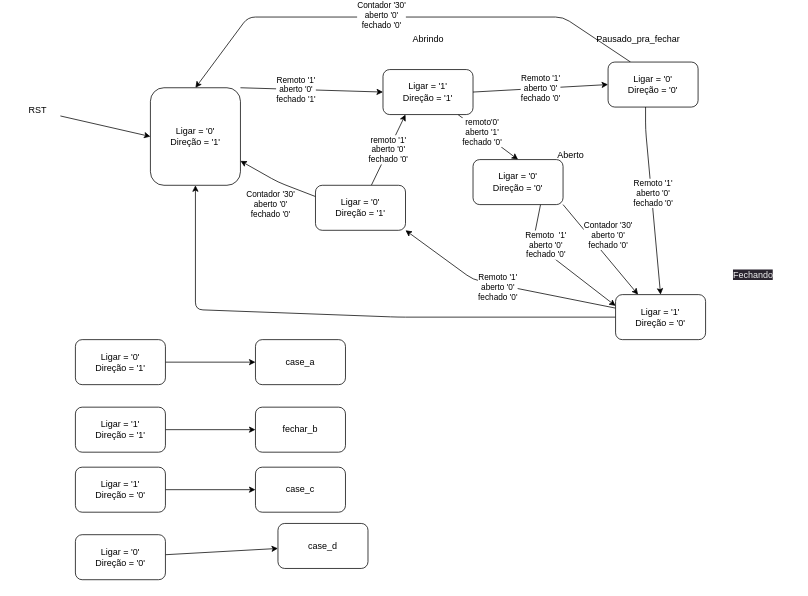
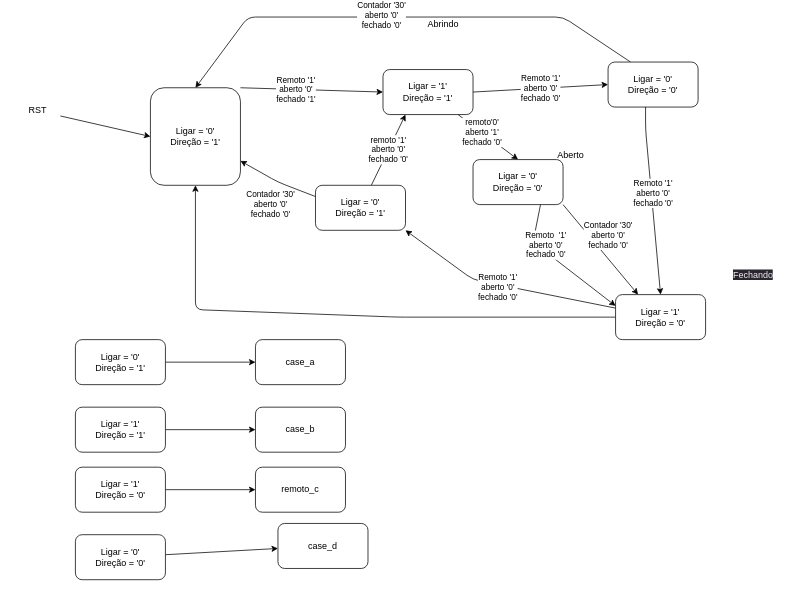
(428, 39) -> (443, 24)
(638, 39) -> none
(300, 429) -> (300, 429)
(300, 489) -> (300, 489)
